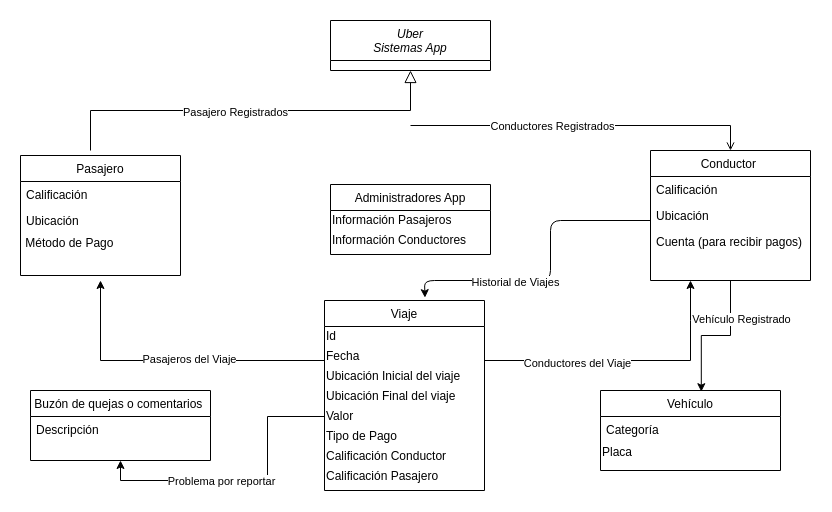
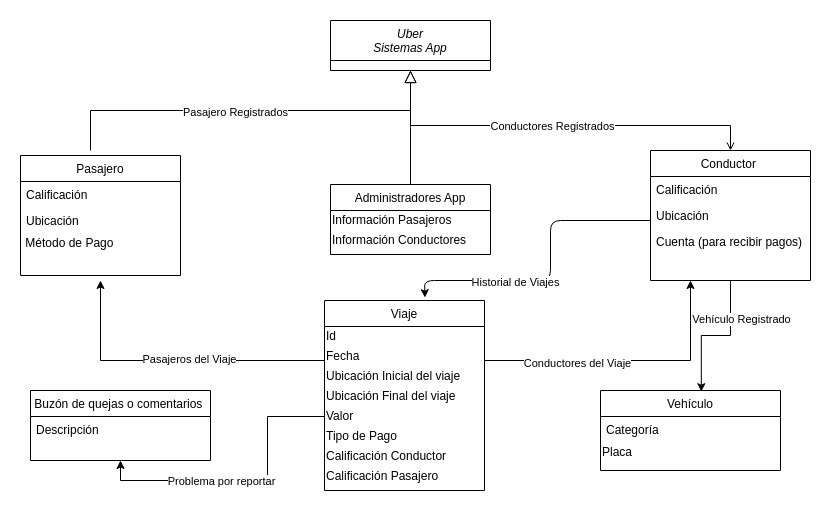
none -> (411, 149)
